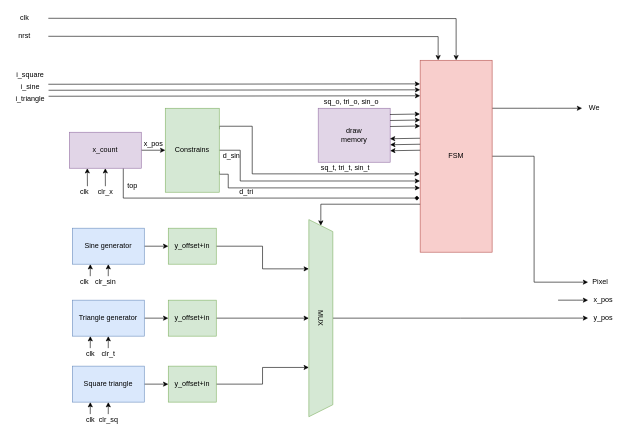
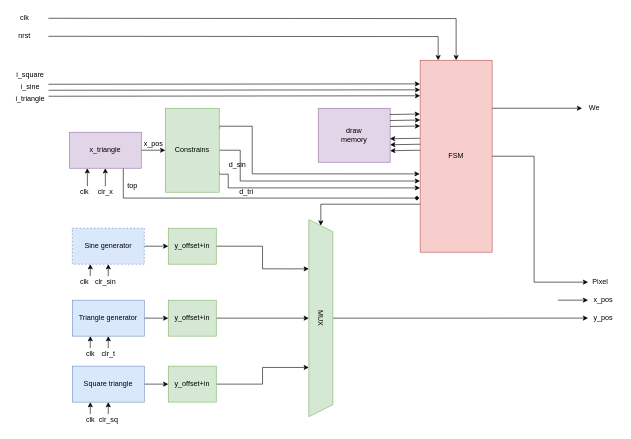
(351, 102) -> none
(105, 150) -> (105, 150)
(231, 156) -> (237, 165)
(345, 168) -> none
(108, 246) -> (108, 246)
